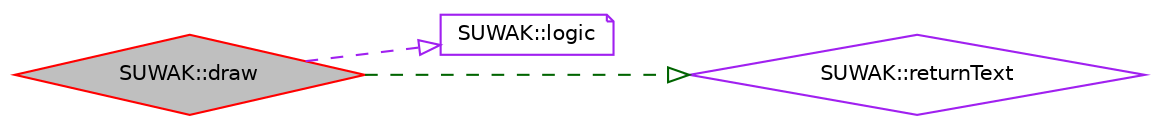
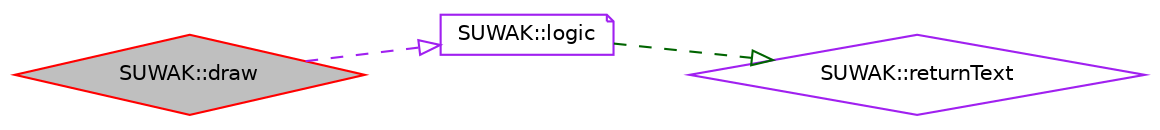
(516, 75) -> (683, 51)
